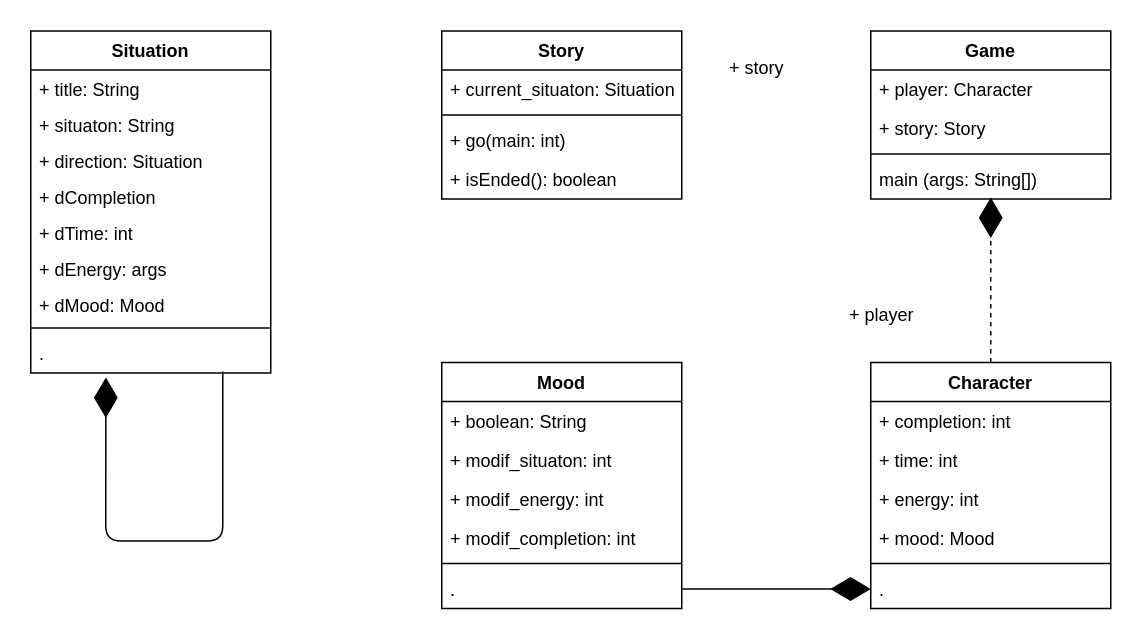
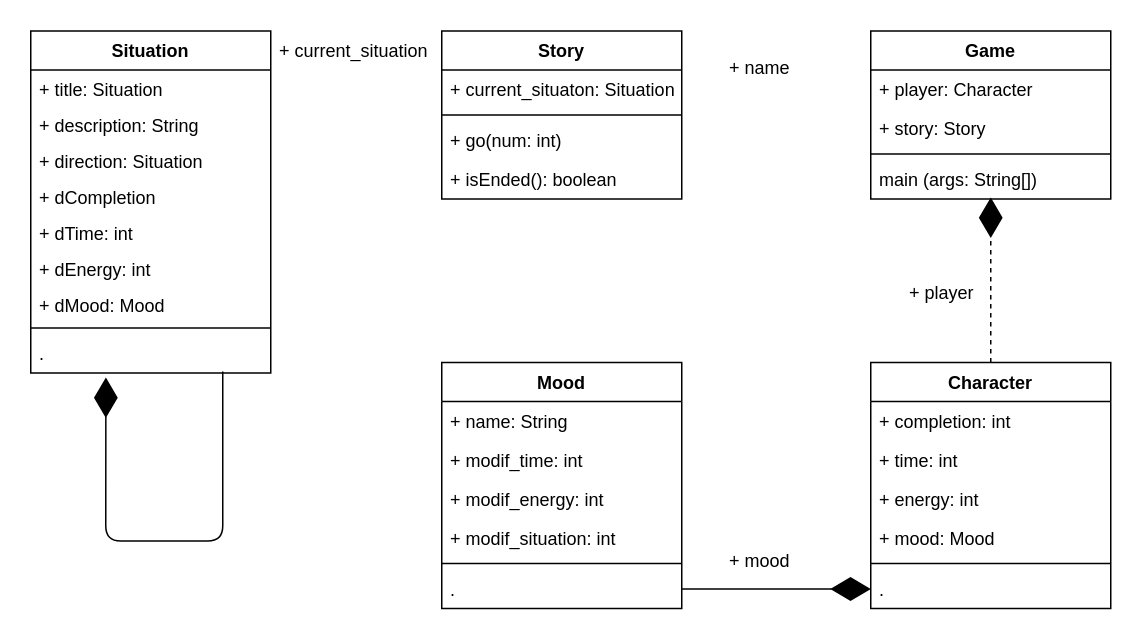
none -> (353, 50)
(762, 68) -> (757, 68)
(101, 90) -> (113, 90)
(118, 126) -> (131, 126)
(514, 141) -> (511, 141)
(108, 270) -> (100, 270)
(886, 314) -> (946, 292)
(524, 422) -> (511, 422)
(542, 461) -> (522, 461)
(550, 539) -> (545, 539)
none -> (796, 560)
